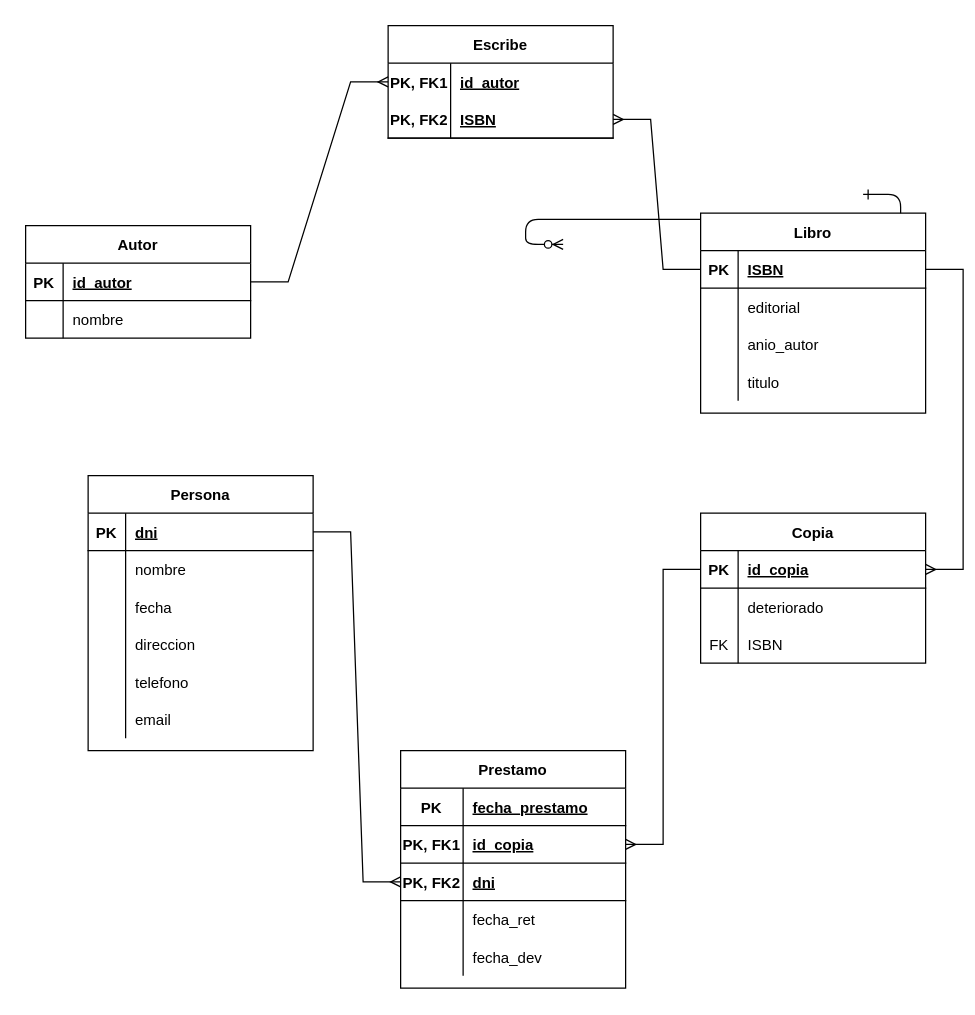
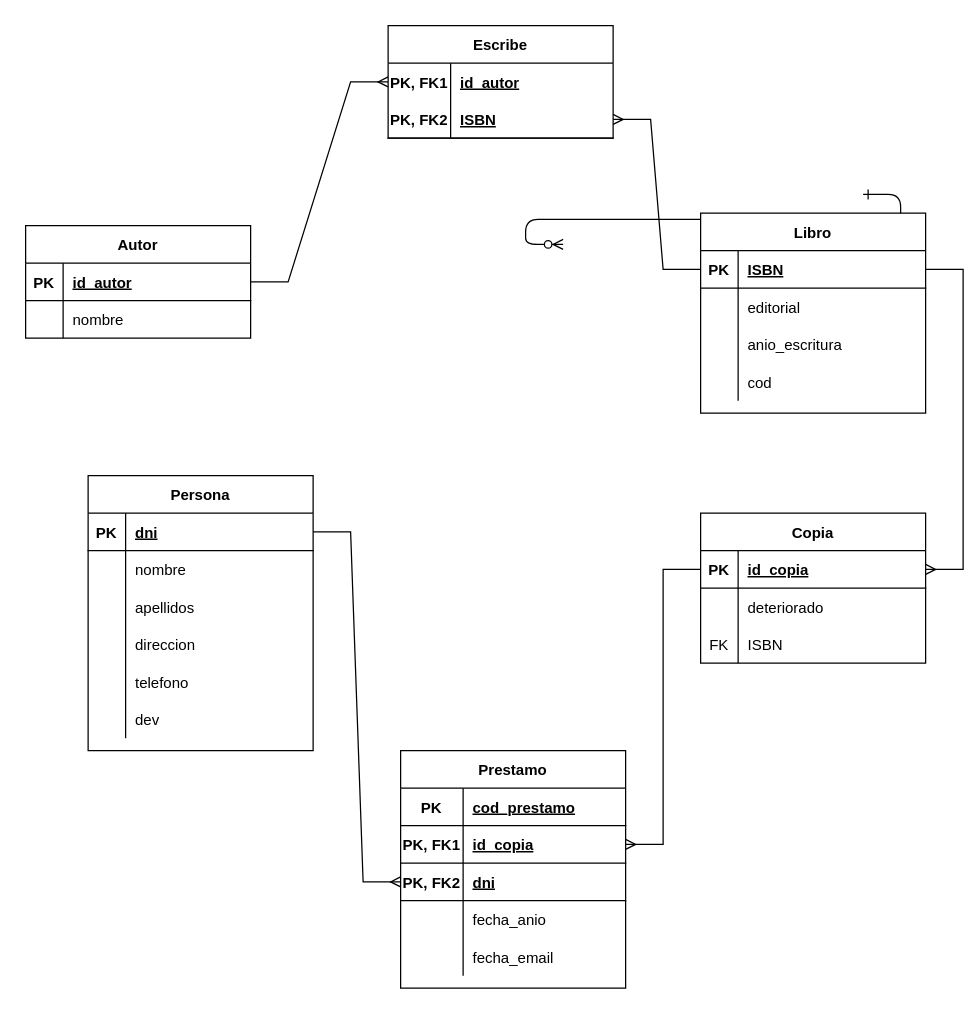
(788, 345) -> (802, 345)
(769, 383) -> (760, 383)
(156, 608) -> (167, 608)
(152, 720) -> (148, 720)
(531, 808) -> (523, 808)
(510, 920) -> (513, 920)
(510, 958) -> (515, 958)
